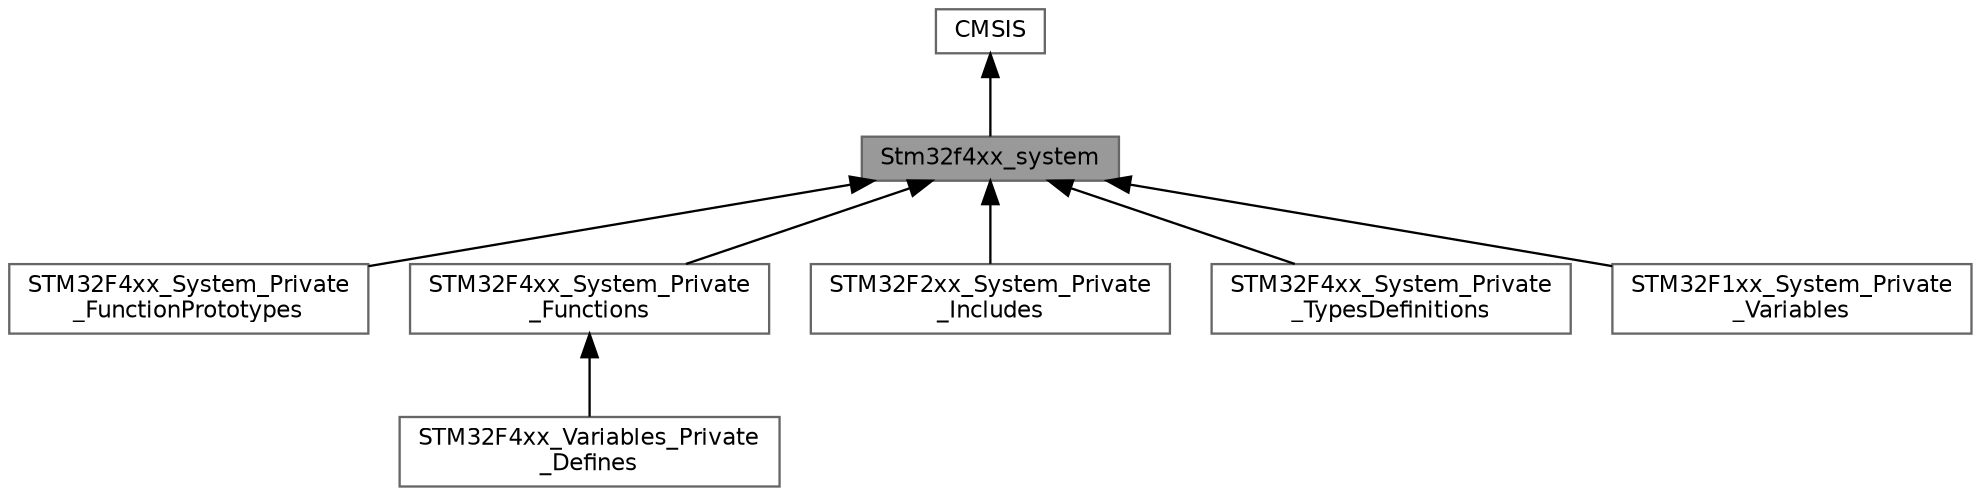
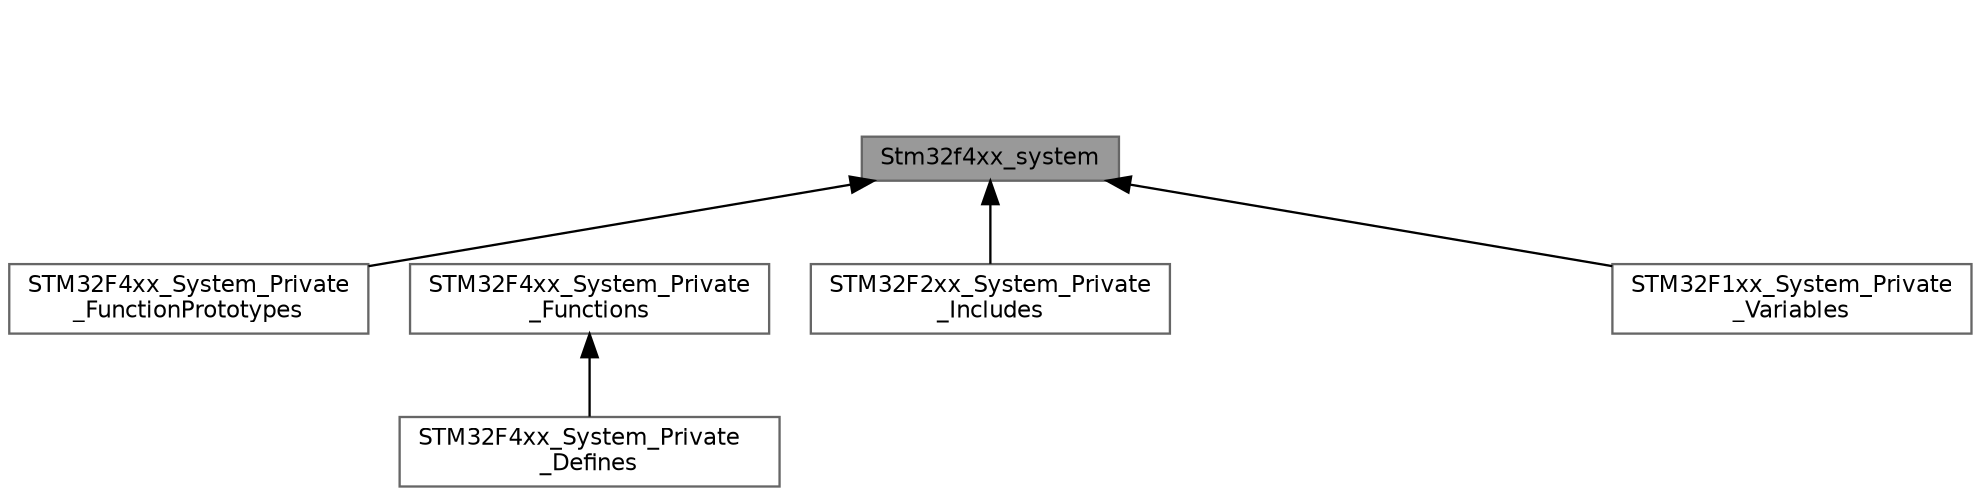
(990, 31) -> none
(798, 226) -> none
(1391, 299) -> none
(590, 452) -> (590, 452)
